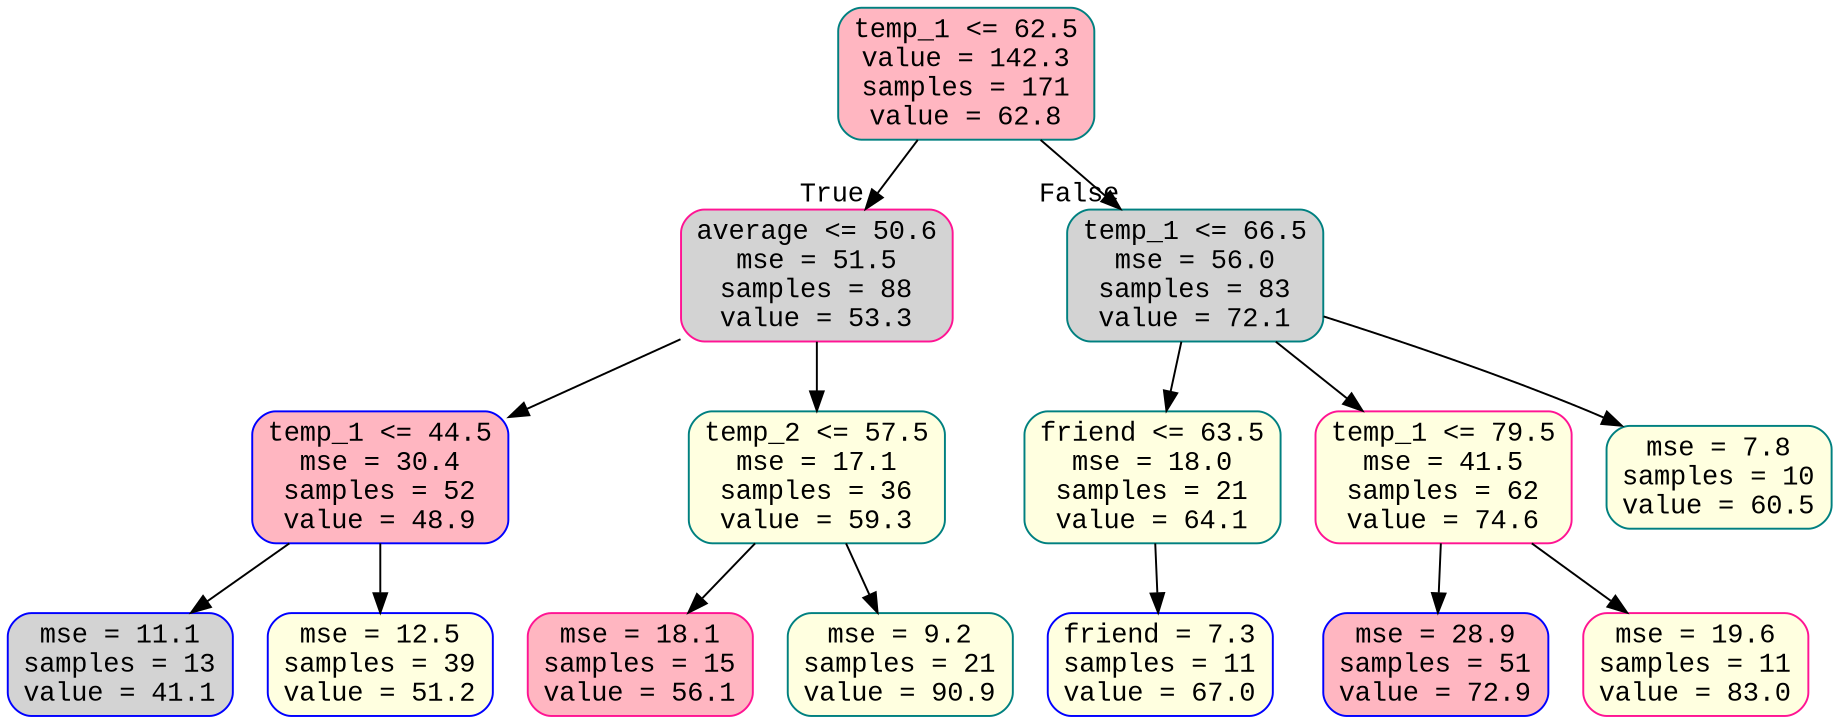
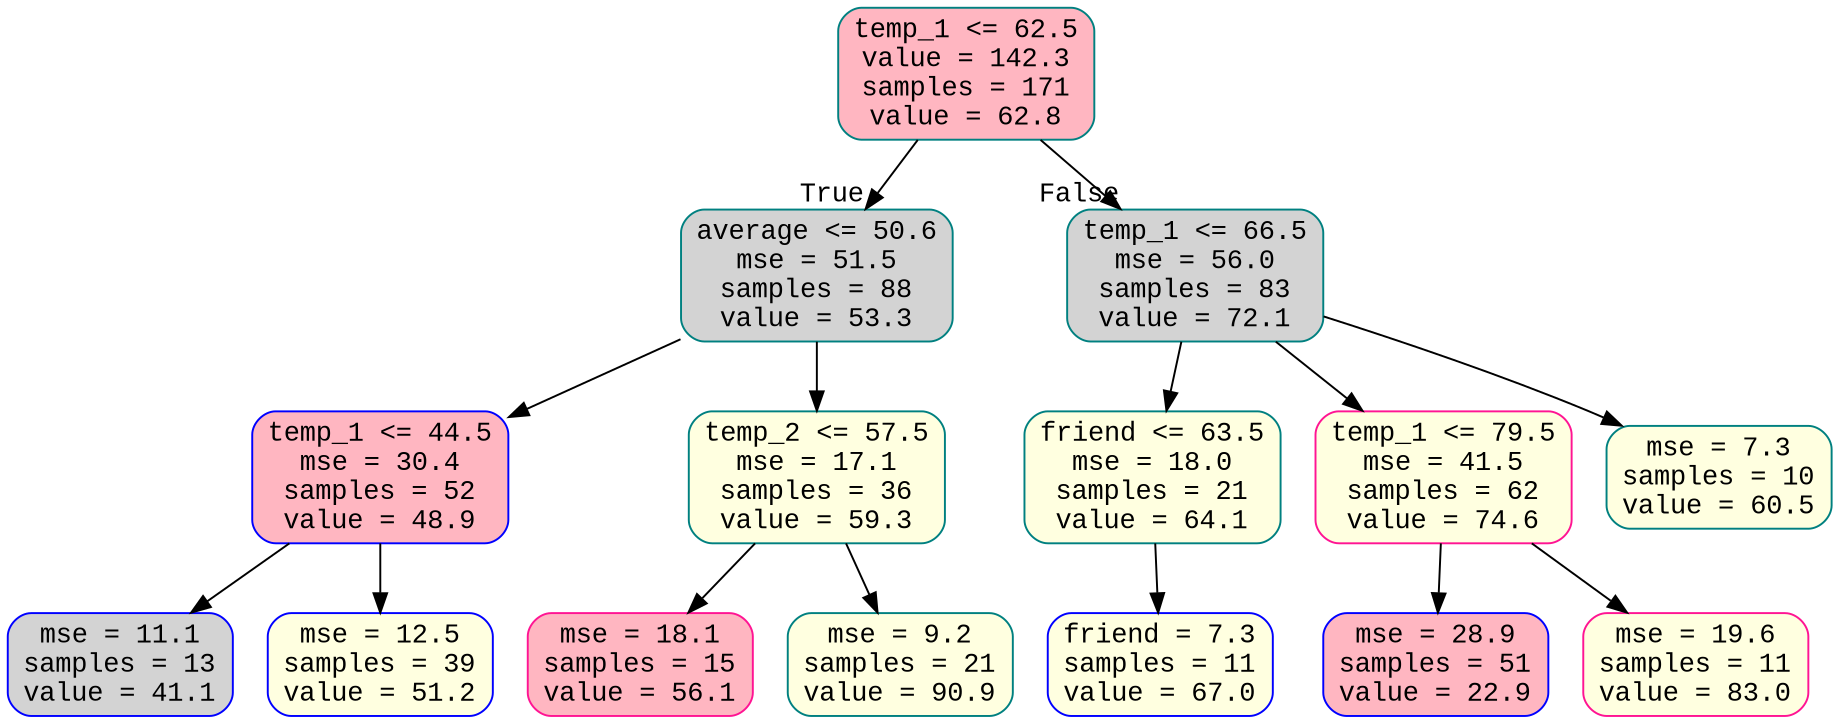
(817, 276) -> (817, 276)
(1719, 477) -> (1719, 477)
(1436, 665) -> (1436, 665)
